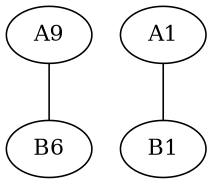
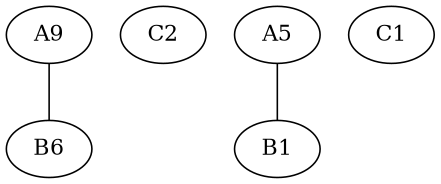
none -> (163, 35)
(163, 35) -> (277, 35)
none -> (391, 35)
